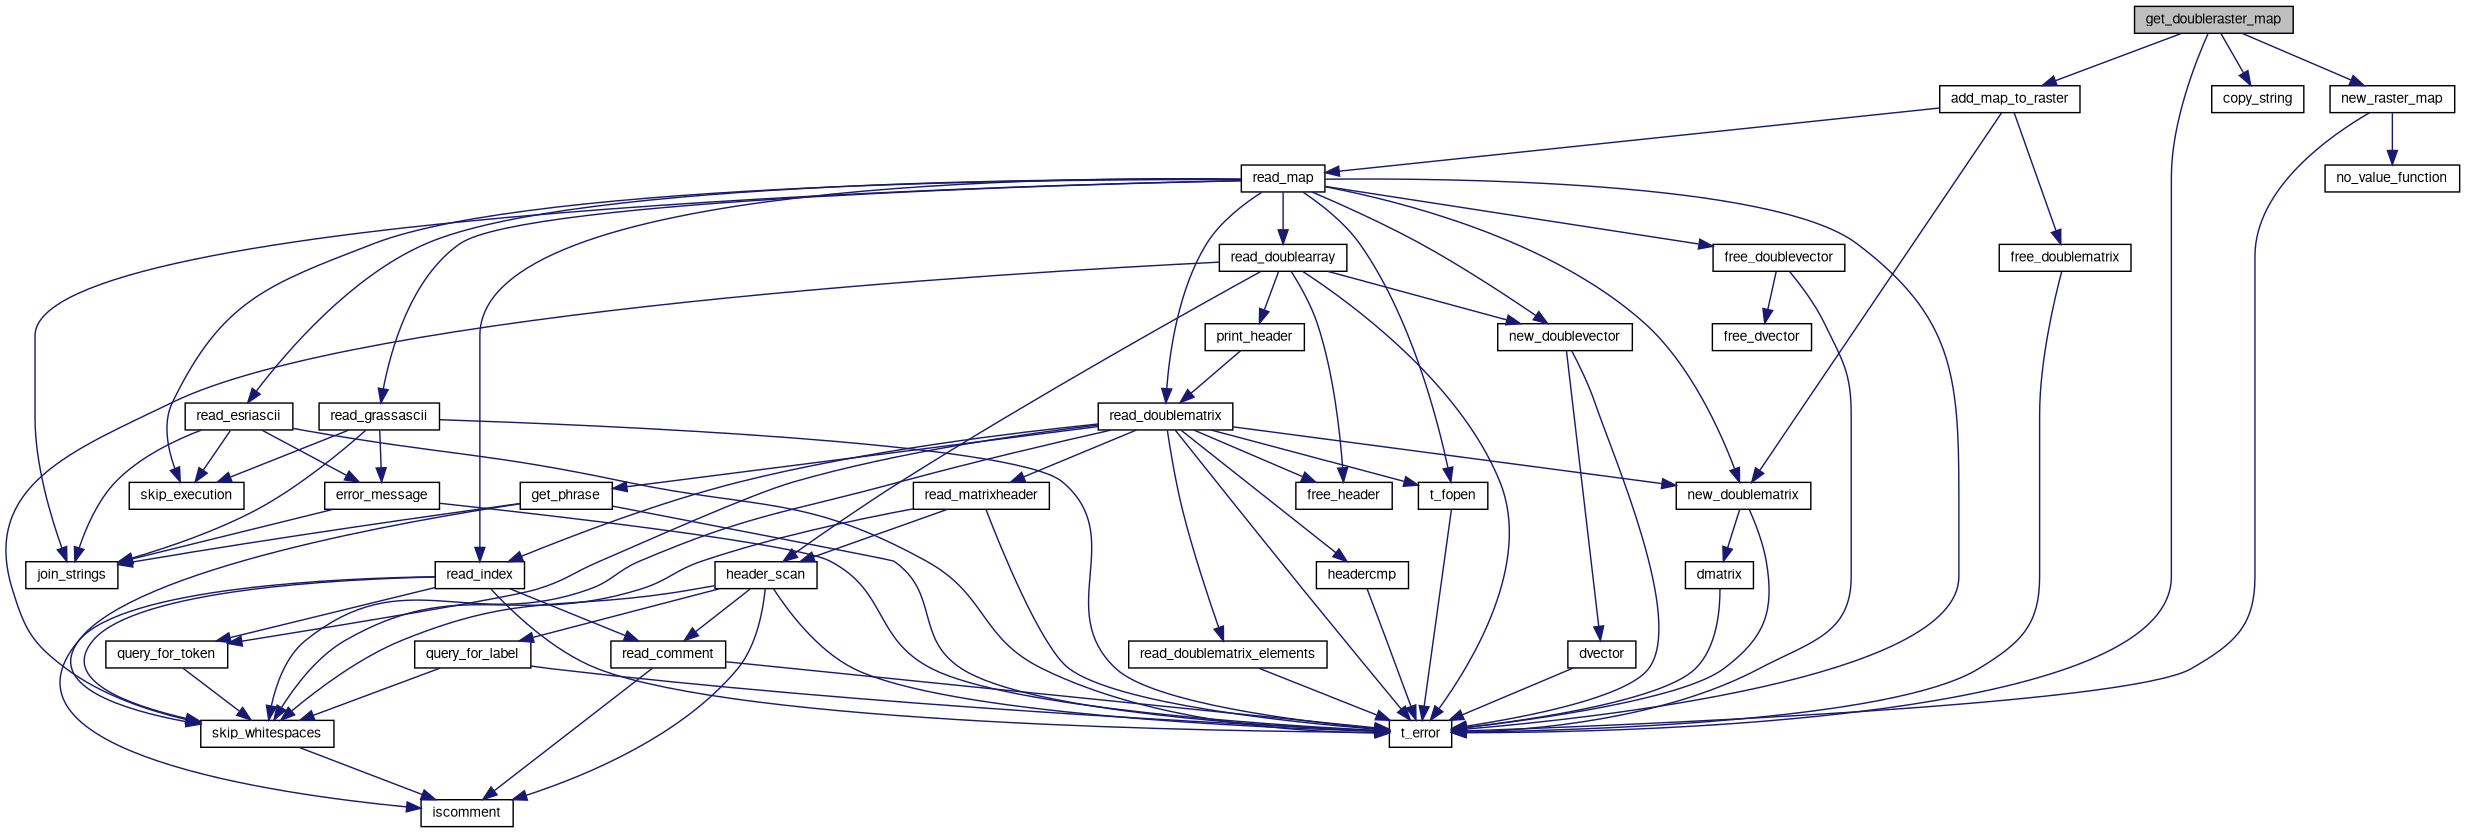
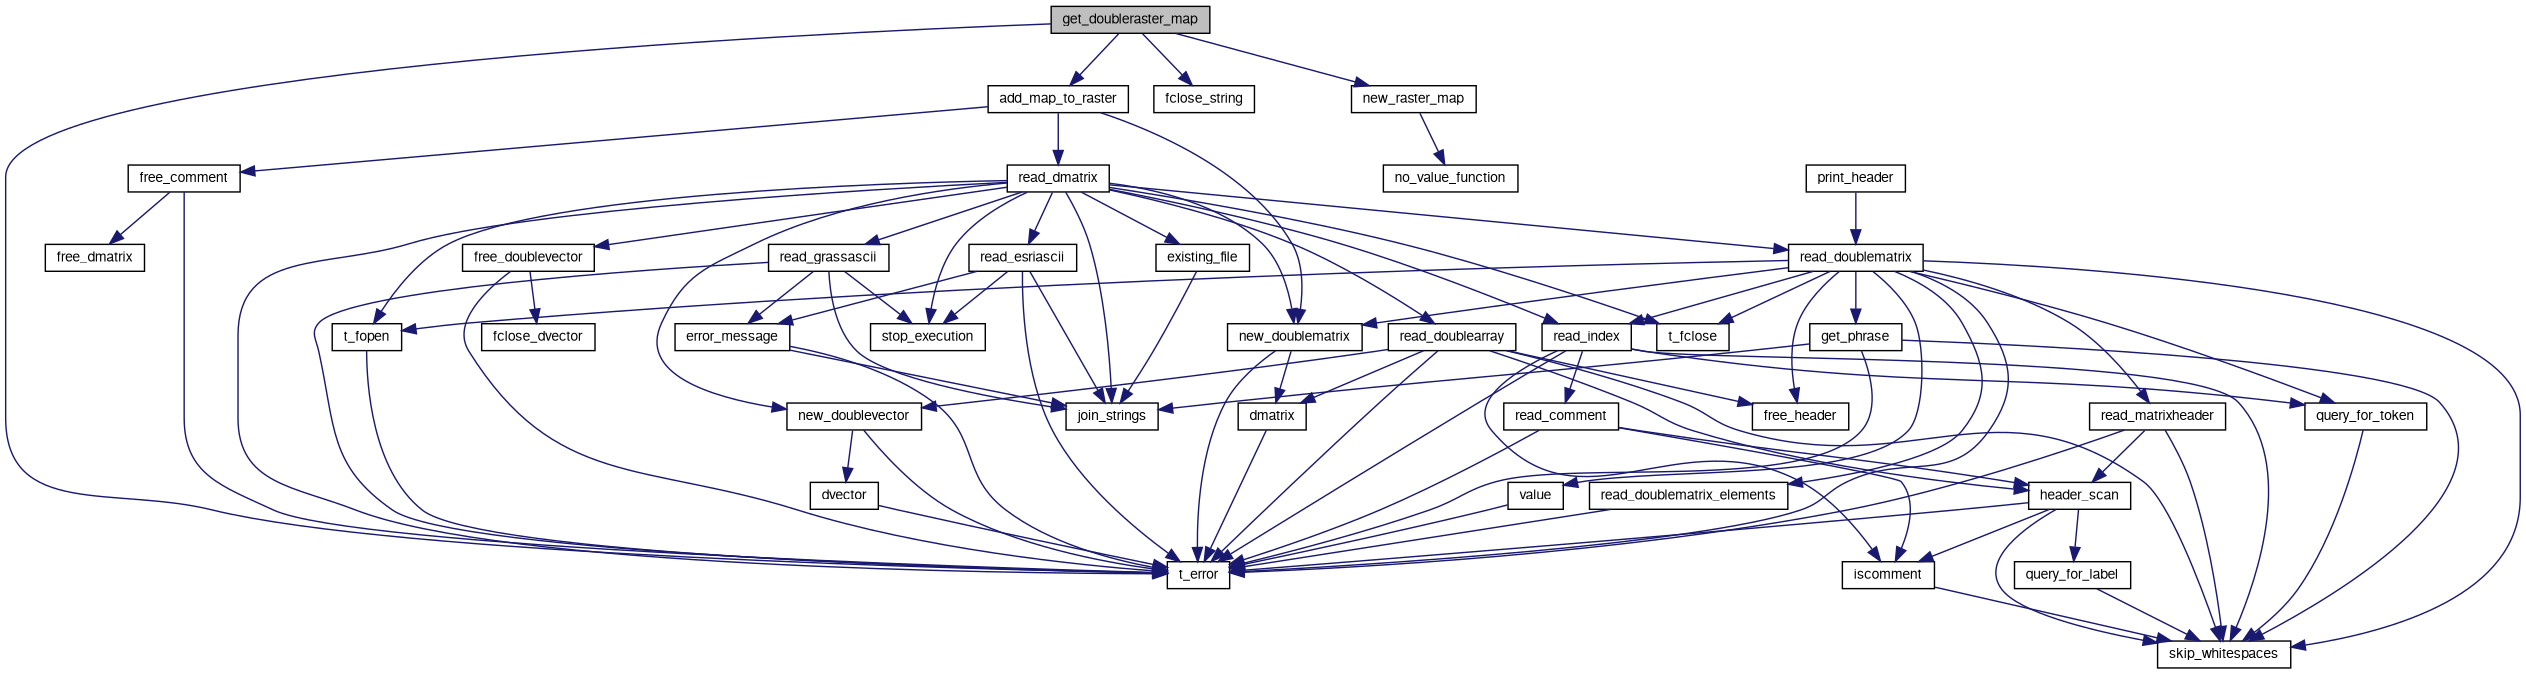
(2258, 99) -> (1204, 99)
(1283, 178) -> (1058, 178)
none -> (95, 258)
none -> (1203, 258)
(2065, 258) -> (184, 178)
(1271, 291) -> (1369, 374)
none -> (1693, 337)
(1762, 337) -> (538, 337)
(187, 496) -> (928, 337)
(1362, 575) -> (1536, 496)
(723, 610) -> (1816, 455)
(2144, 682) -> none
(952, 706) -> none
(361, 771) -> (2002, 602)
